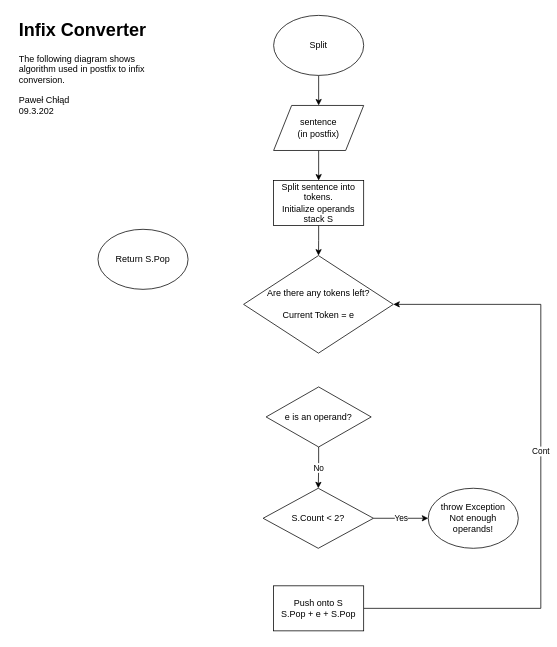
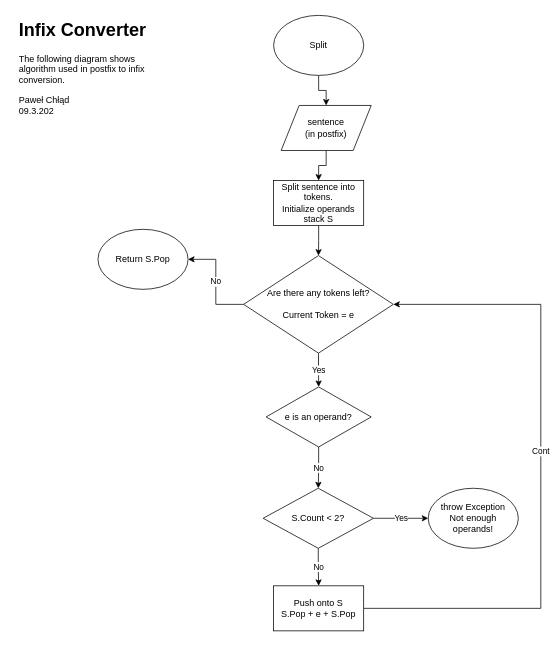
(318, 128) -> (326, 128)
none -> (216, 284)
none -> (318, 368)
none -> (318, 564)
